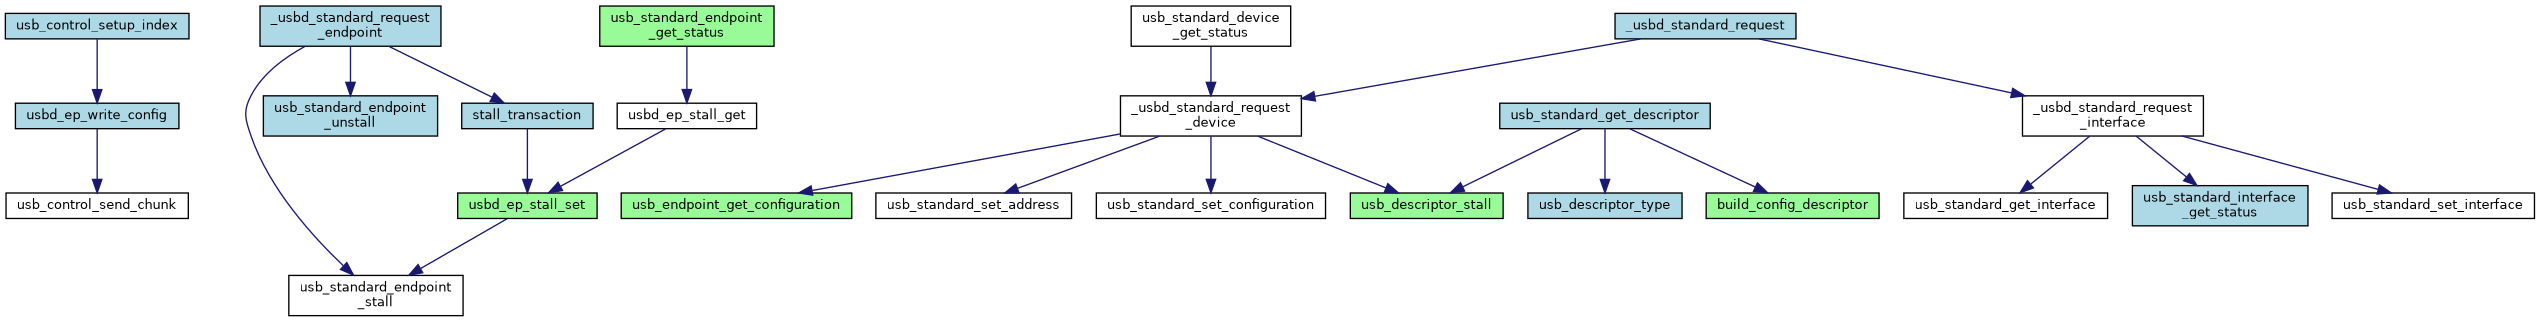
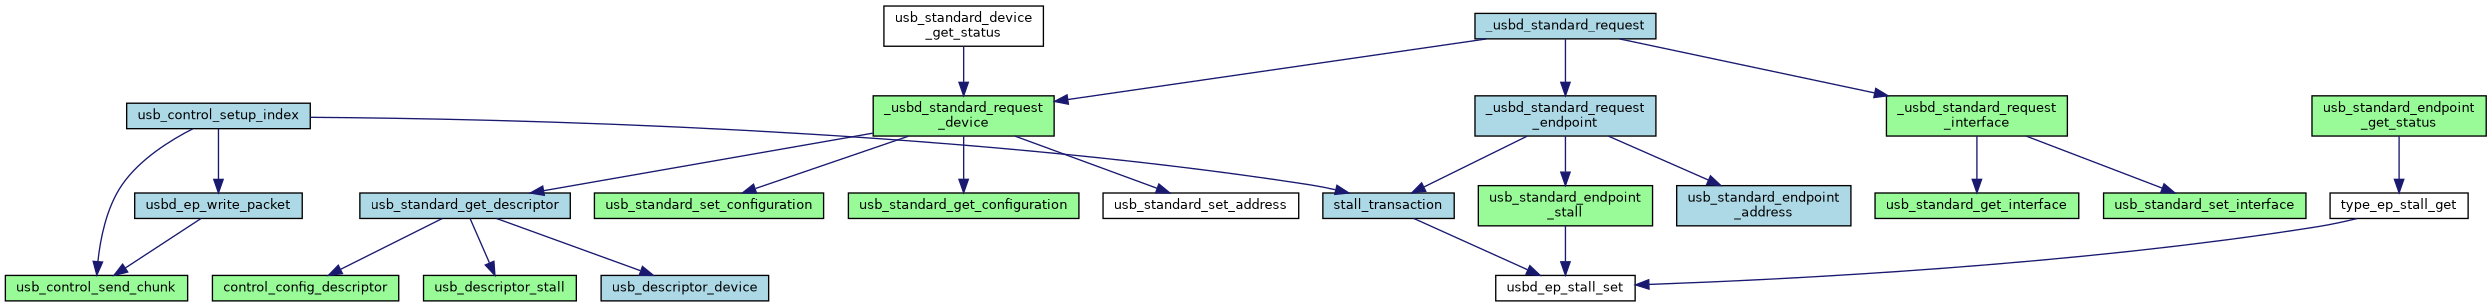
none -> (1565, 61)
(97, 116) -> (218, 206)
(350, 116) -> (1764, 206)
(687, 116) -> (2399, 206)
(1211, 116) -> (964, 116)
(2113, 116) -> (1977, 116)
none -> (799, 134)
(1322, 162) -> (708, 162)
none -> (125, 181)
(97, 206) -> (96, 288)
(527, 206) -> (1565, 288)
(736, 206) -> (964, 206)
(1211, 206) -> (709, 206)
(1605, 206) -> (685, 288)
(1793, 206) -> (306, 288)
(2006, 206) -> (1977, 206)
(2220, 206) -> none
(2433, 206) -> (2205, 206)
(464, 244) -> (1565, 244)
(376, 296) -> (1565, 206)
